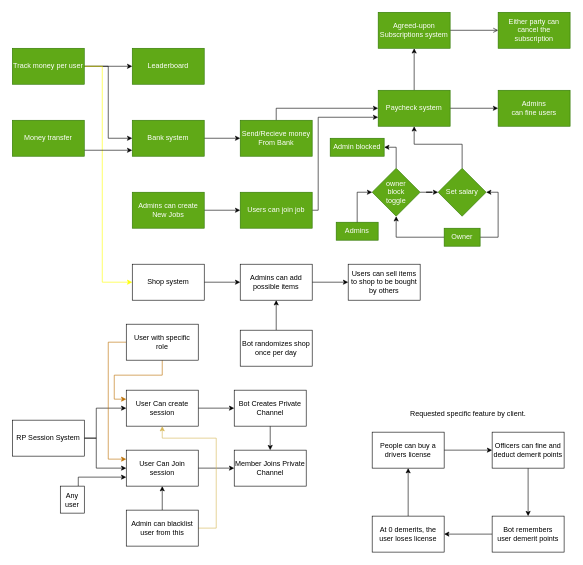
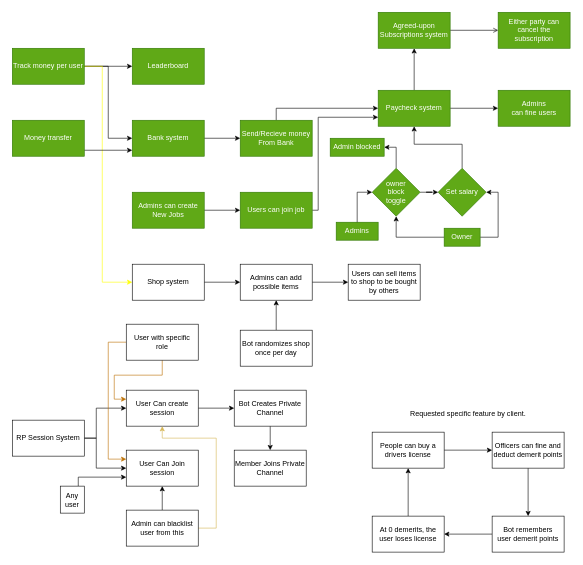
(228, 468) -> none
